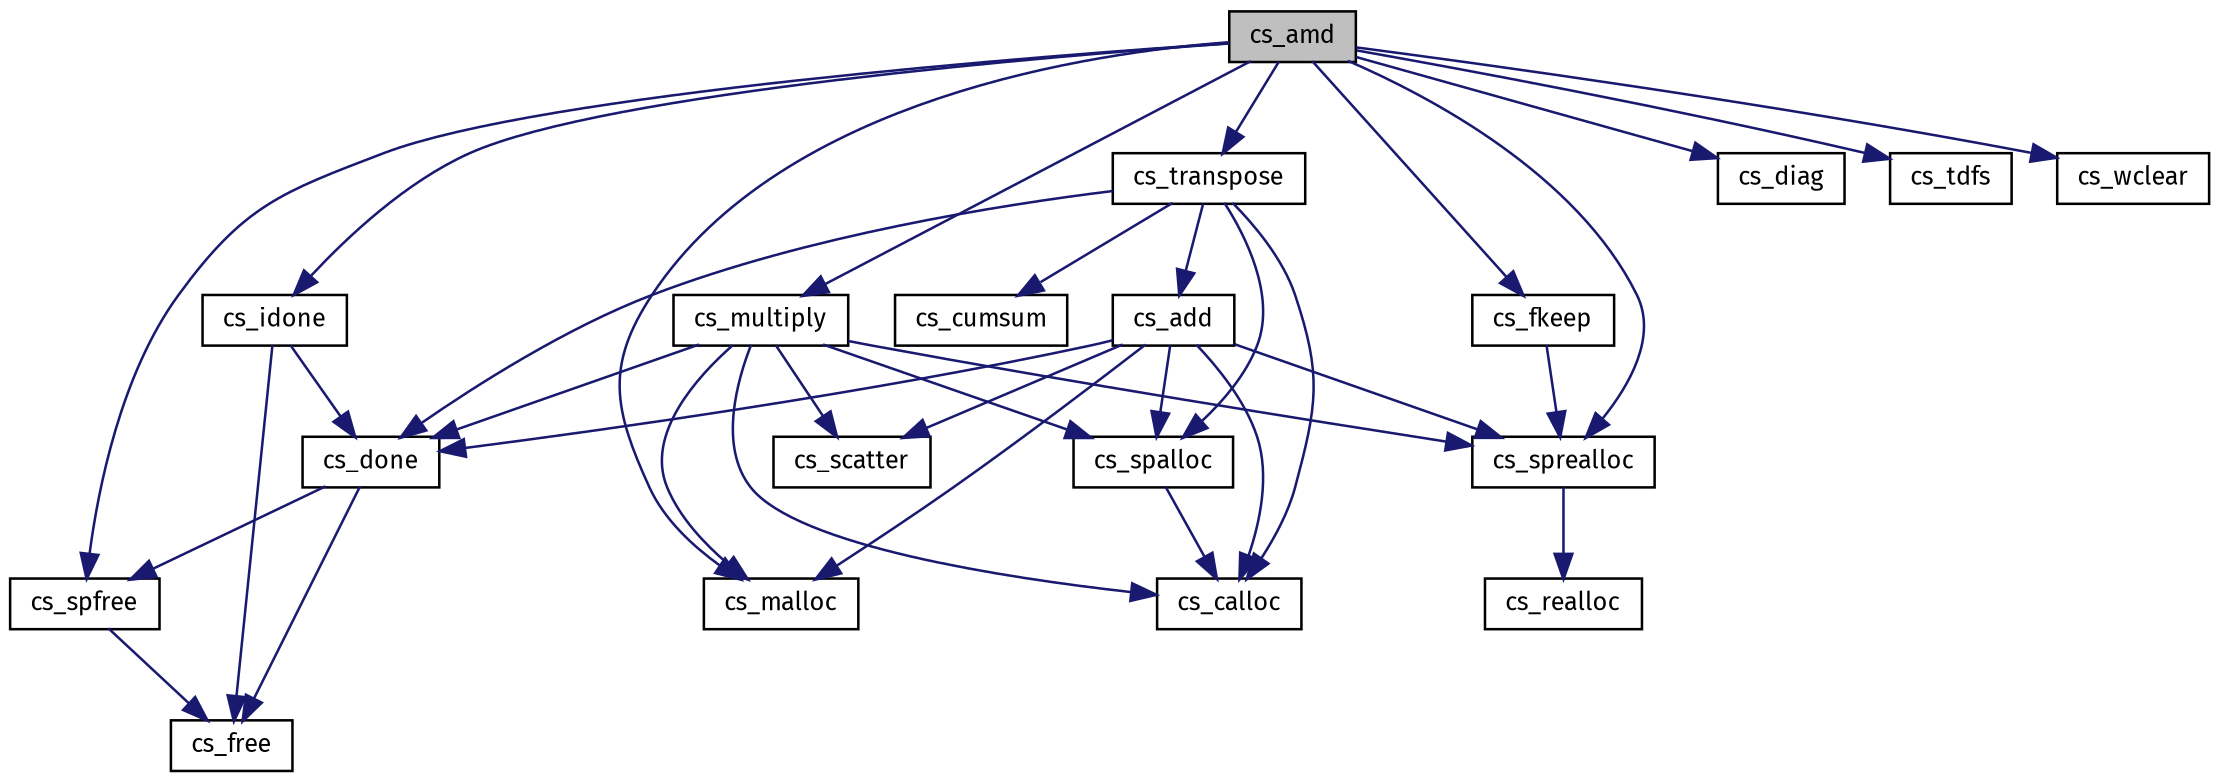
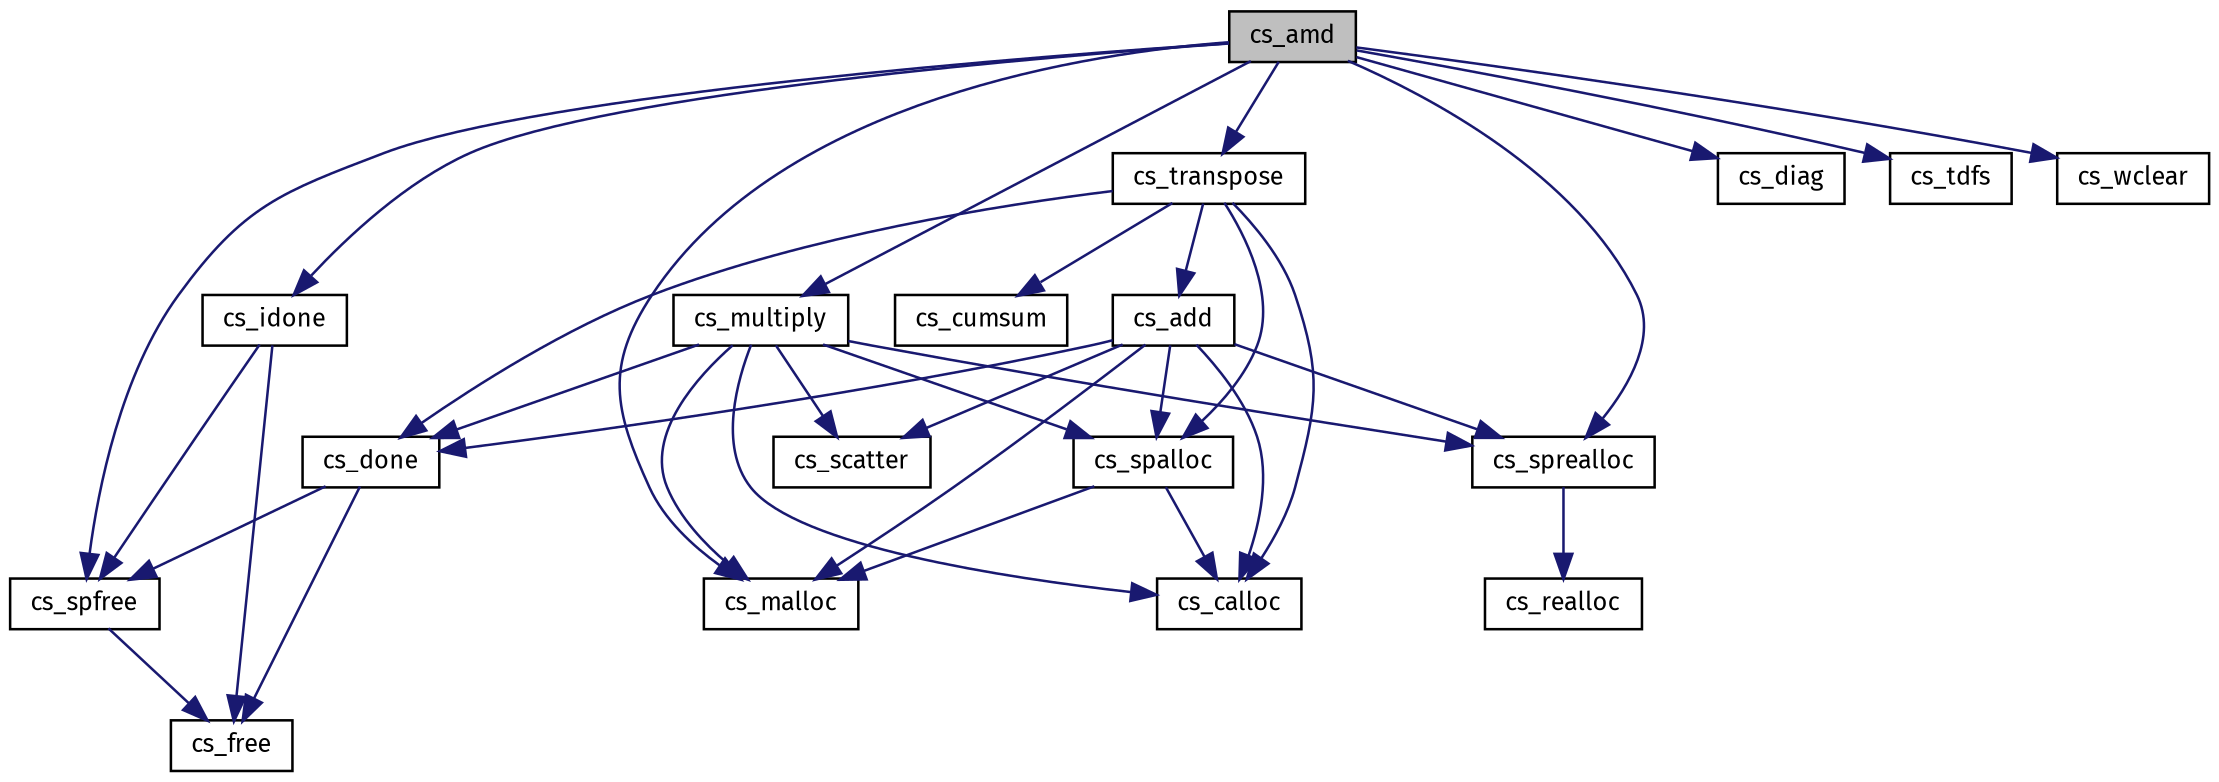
(1543, 320) -> none
(316, 381) -> (187, 451)
none -> (979, 529)
